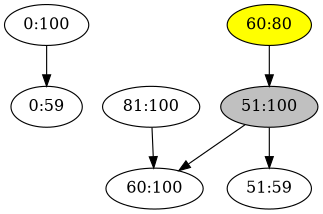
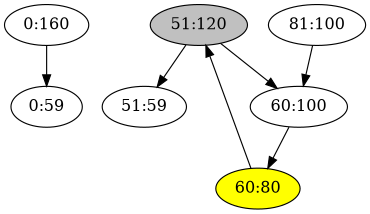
(47, 25) -> (47, 25)
(269, 107) -> (199, 25)
none -> (281, 143)
